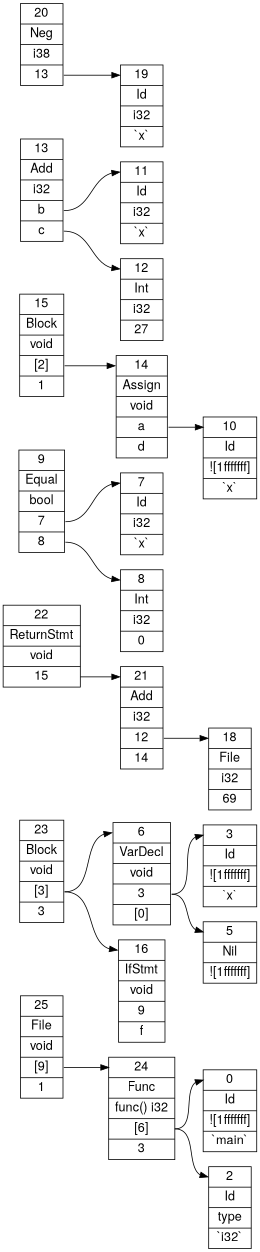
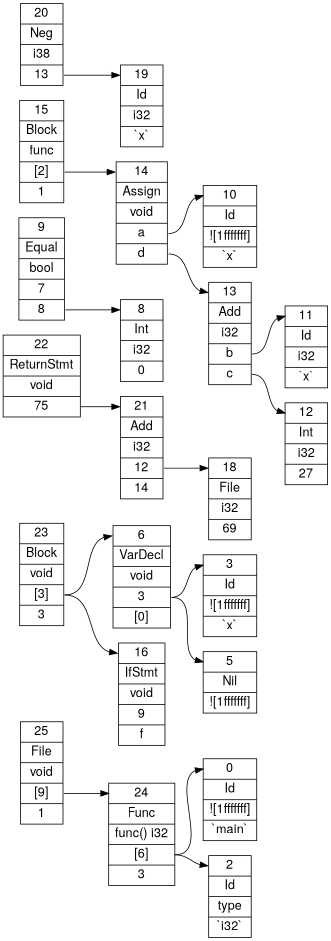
none -> (187, 270)
(42, 345) -> (42, 151)
(142, 514) -> none
(42, 676) -> (42, 406)
